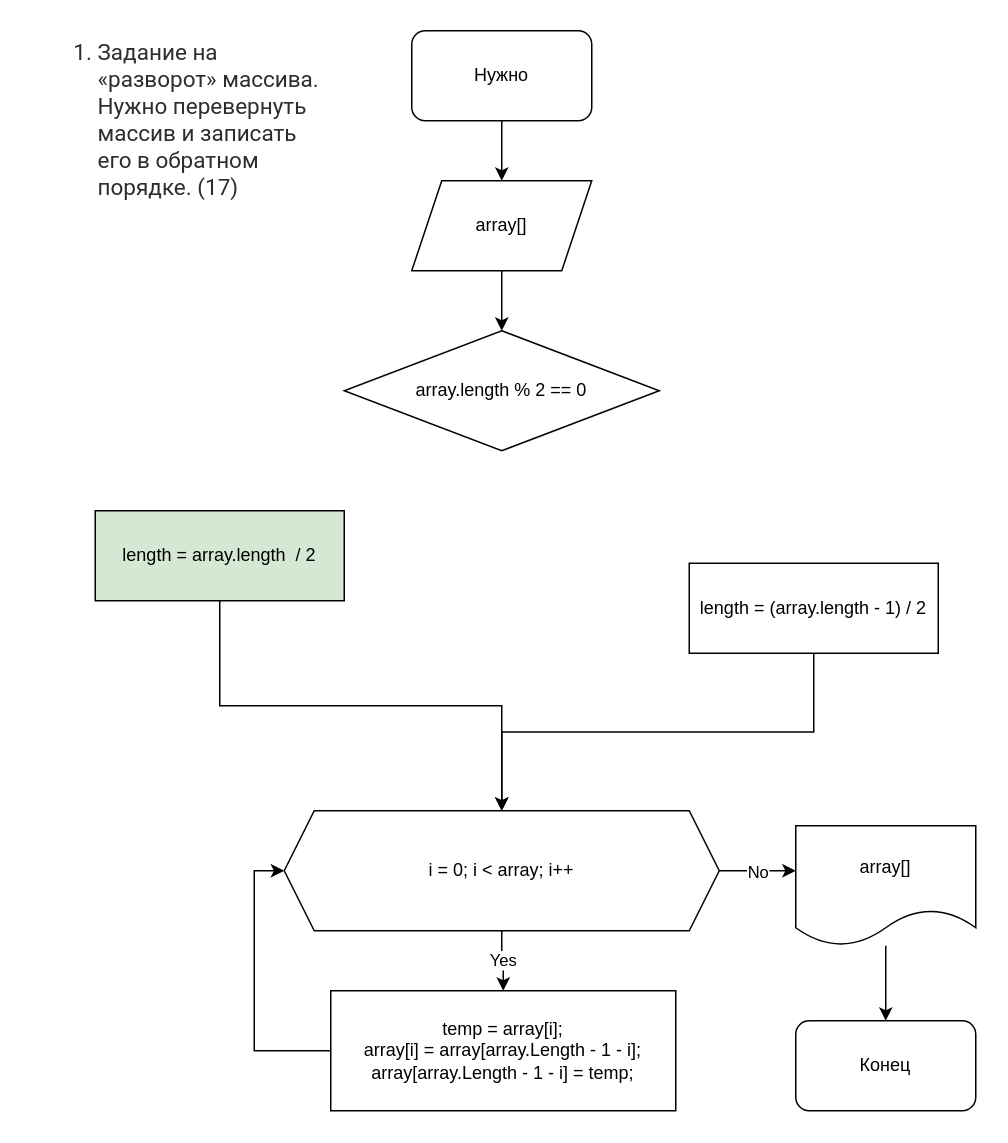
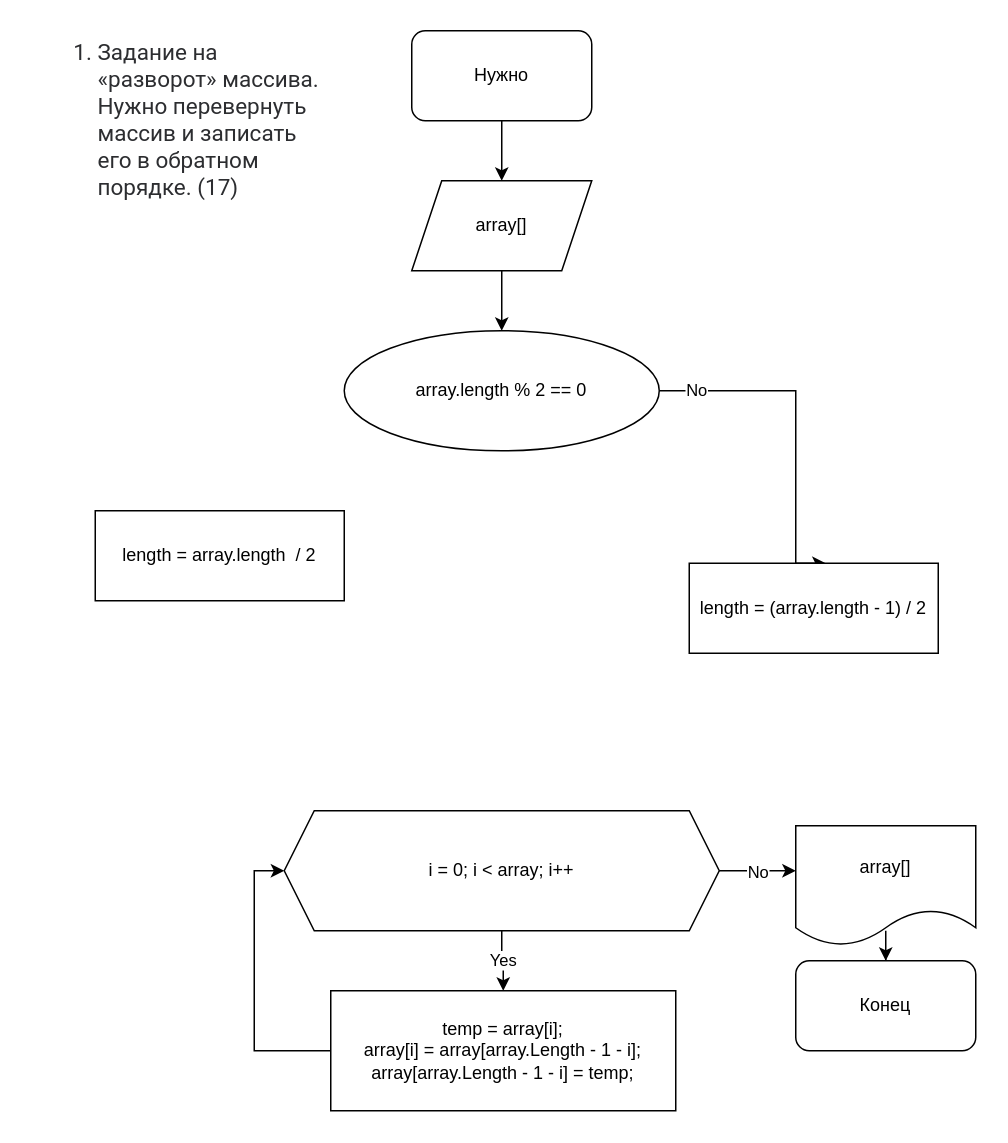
(502, 391) -> (502, 391)
none -> (796, 410)
(220, 556) -> (220, 556)
(320, 706) -> none
(698, 732) -> none
(886, 1066) -> (886, 1006)
